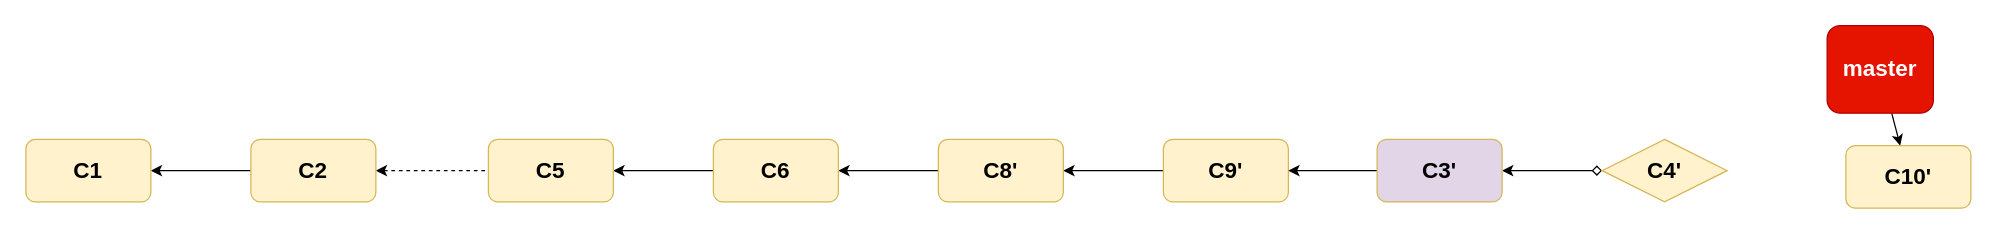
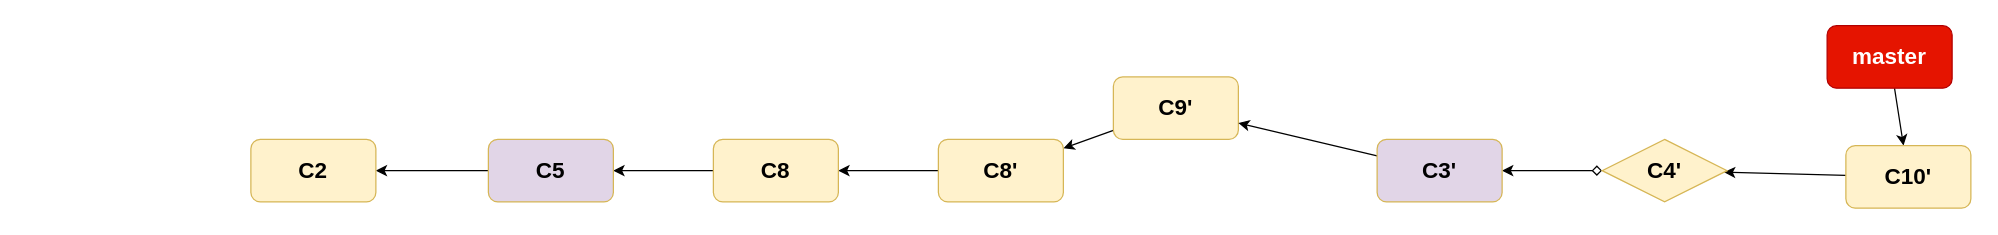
(1880, 69) -> (1889, 57)
(88, 171) -> none
(205, 171) -> none
(437, 171) -> (437, 171)
(551, 171) -> (551, 171)
(776, 171) -> (776, 171)
(1226, 171) -> (1176, 108)
none -> (1788, 174)
